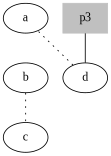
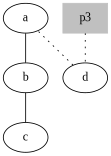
none -> (26, 48)
(85, 48) -> (85, 48)
(26, 108) -> (26, 108)
